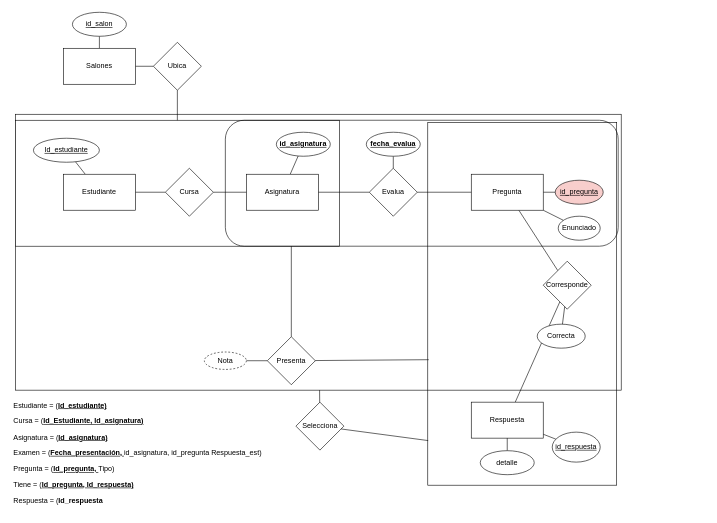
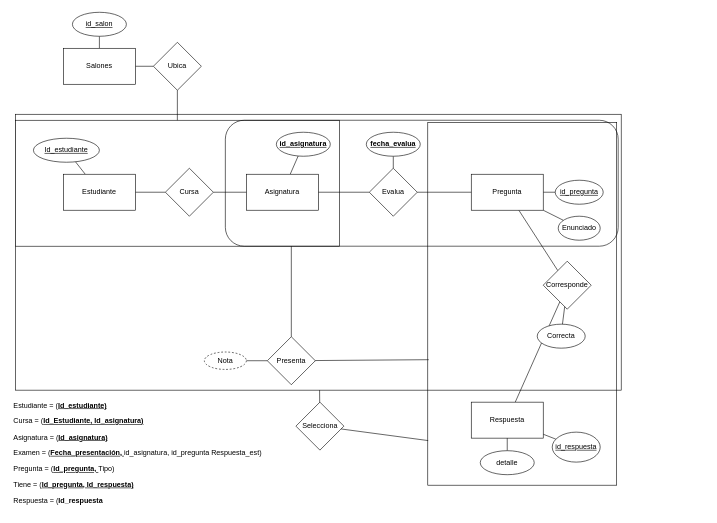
(579, 192) -> (579, 192)
